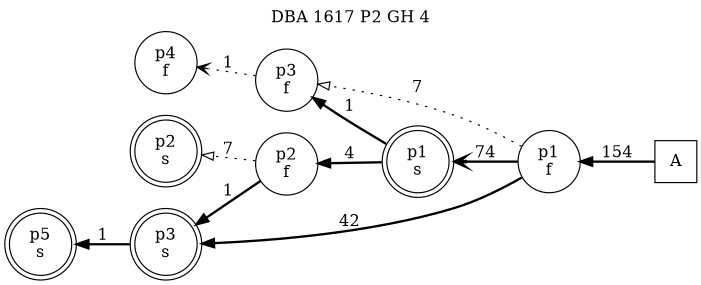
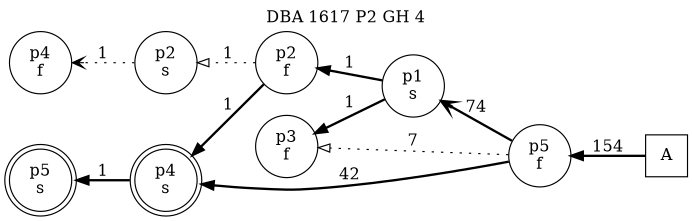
(232, 72) -> (109, 63)
(229, 149) -> (229, 54)
(166, 151) -> (166, 63)
(350, 154) -> (350, 63)
(418, 162) -> (413, 86)
(549, 162) -> (540, 156)
(166, 244) -> (166, 180)
